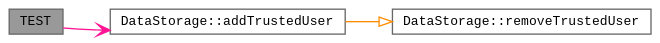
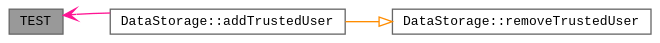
(80, 29) -> (93, 13)
